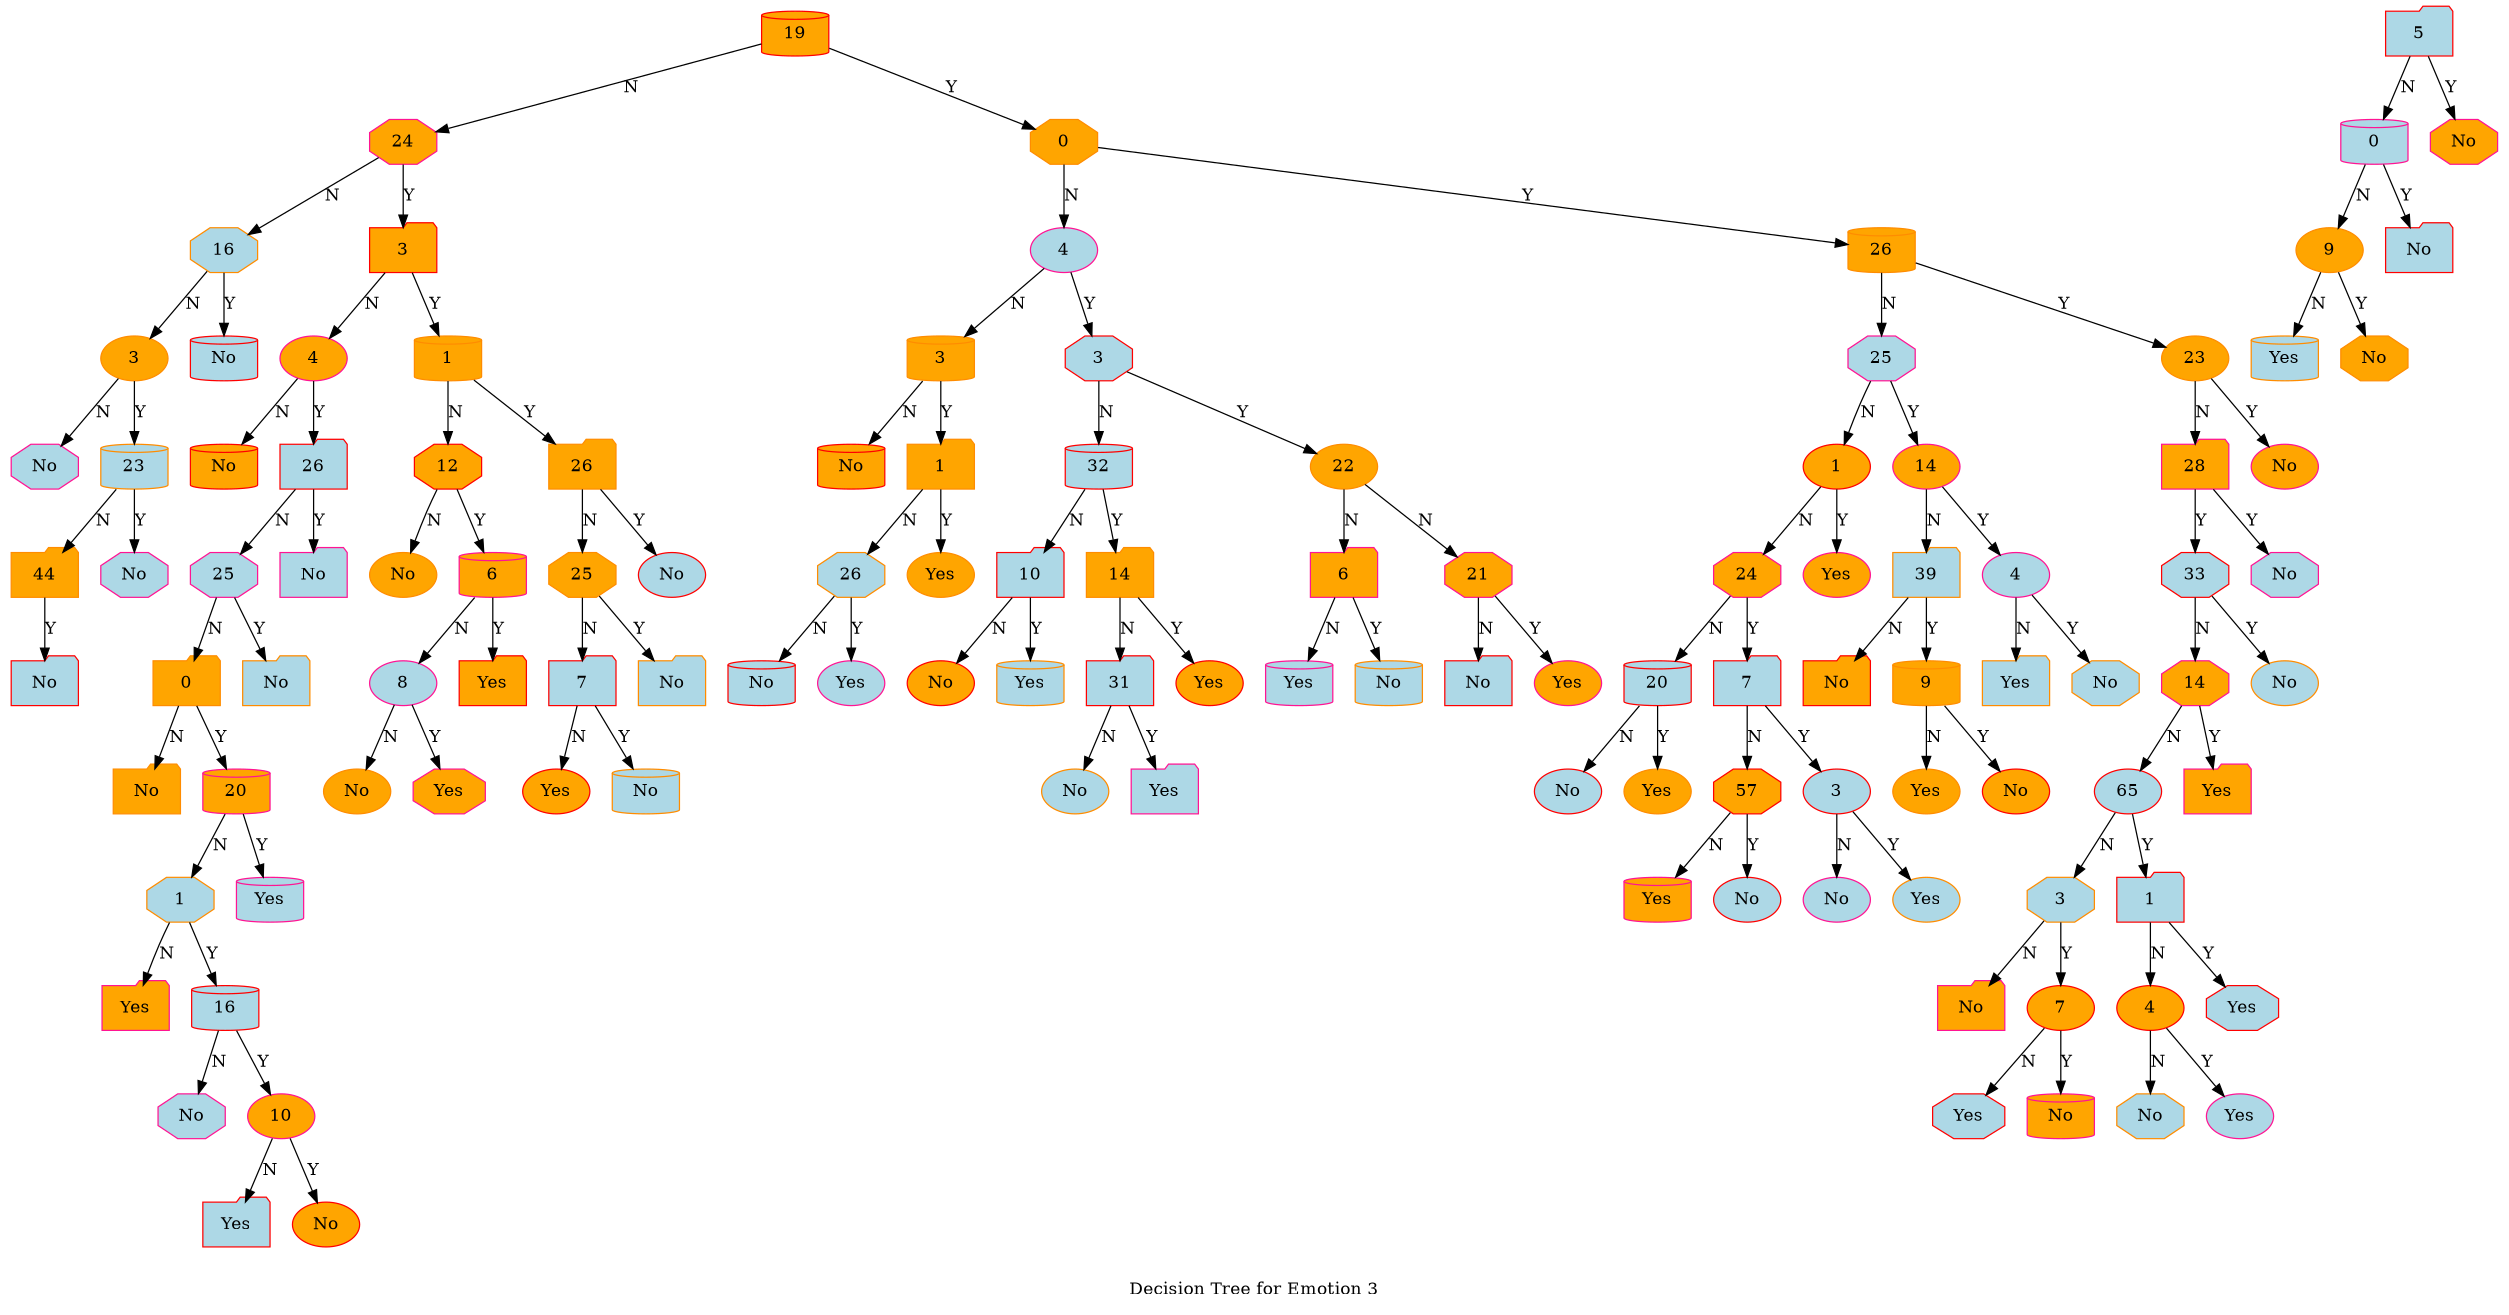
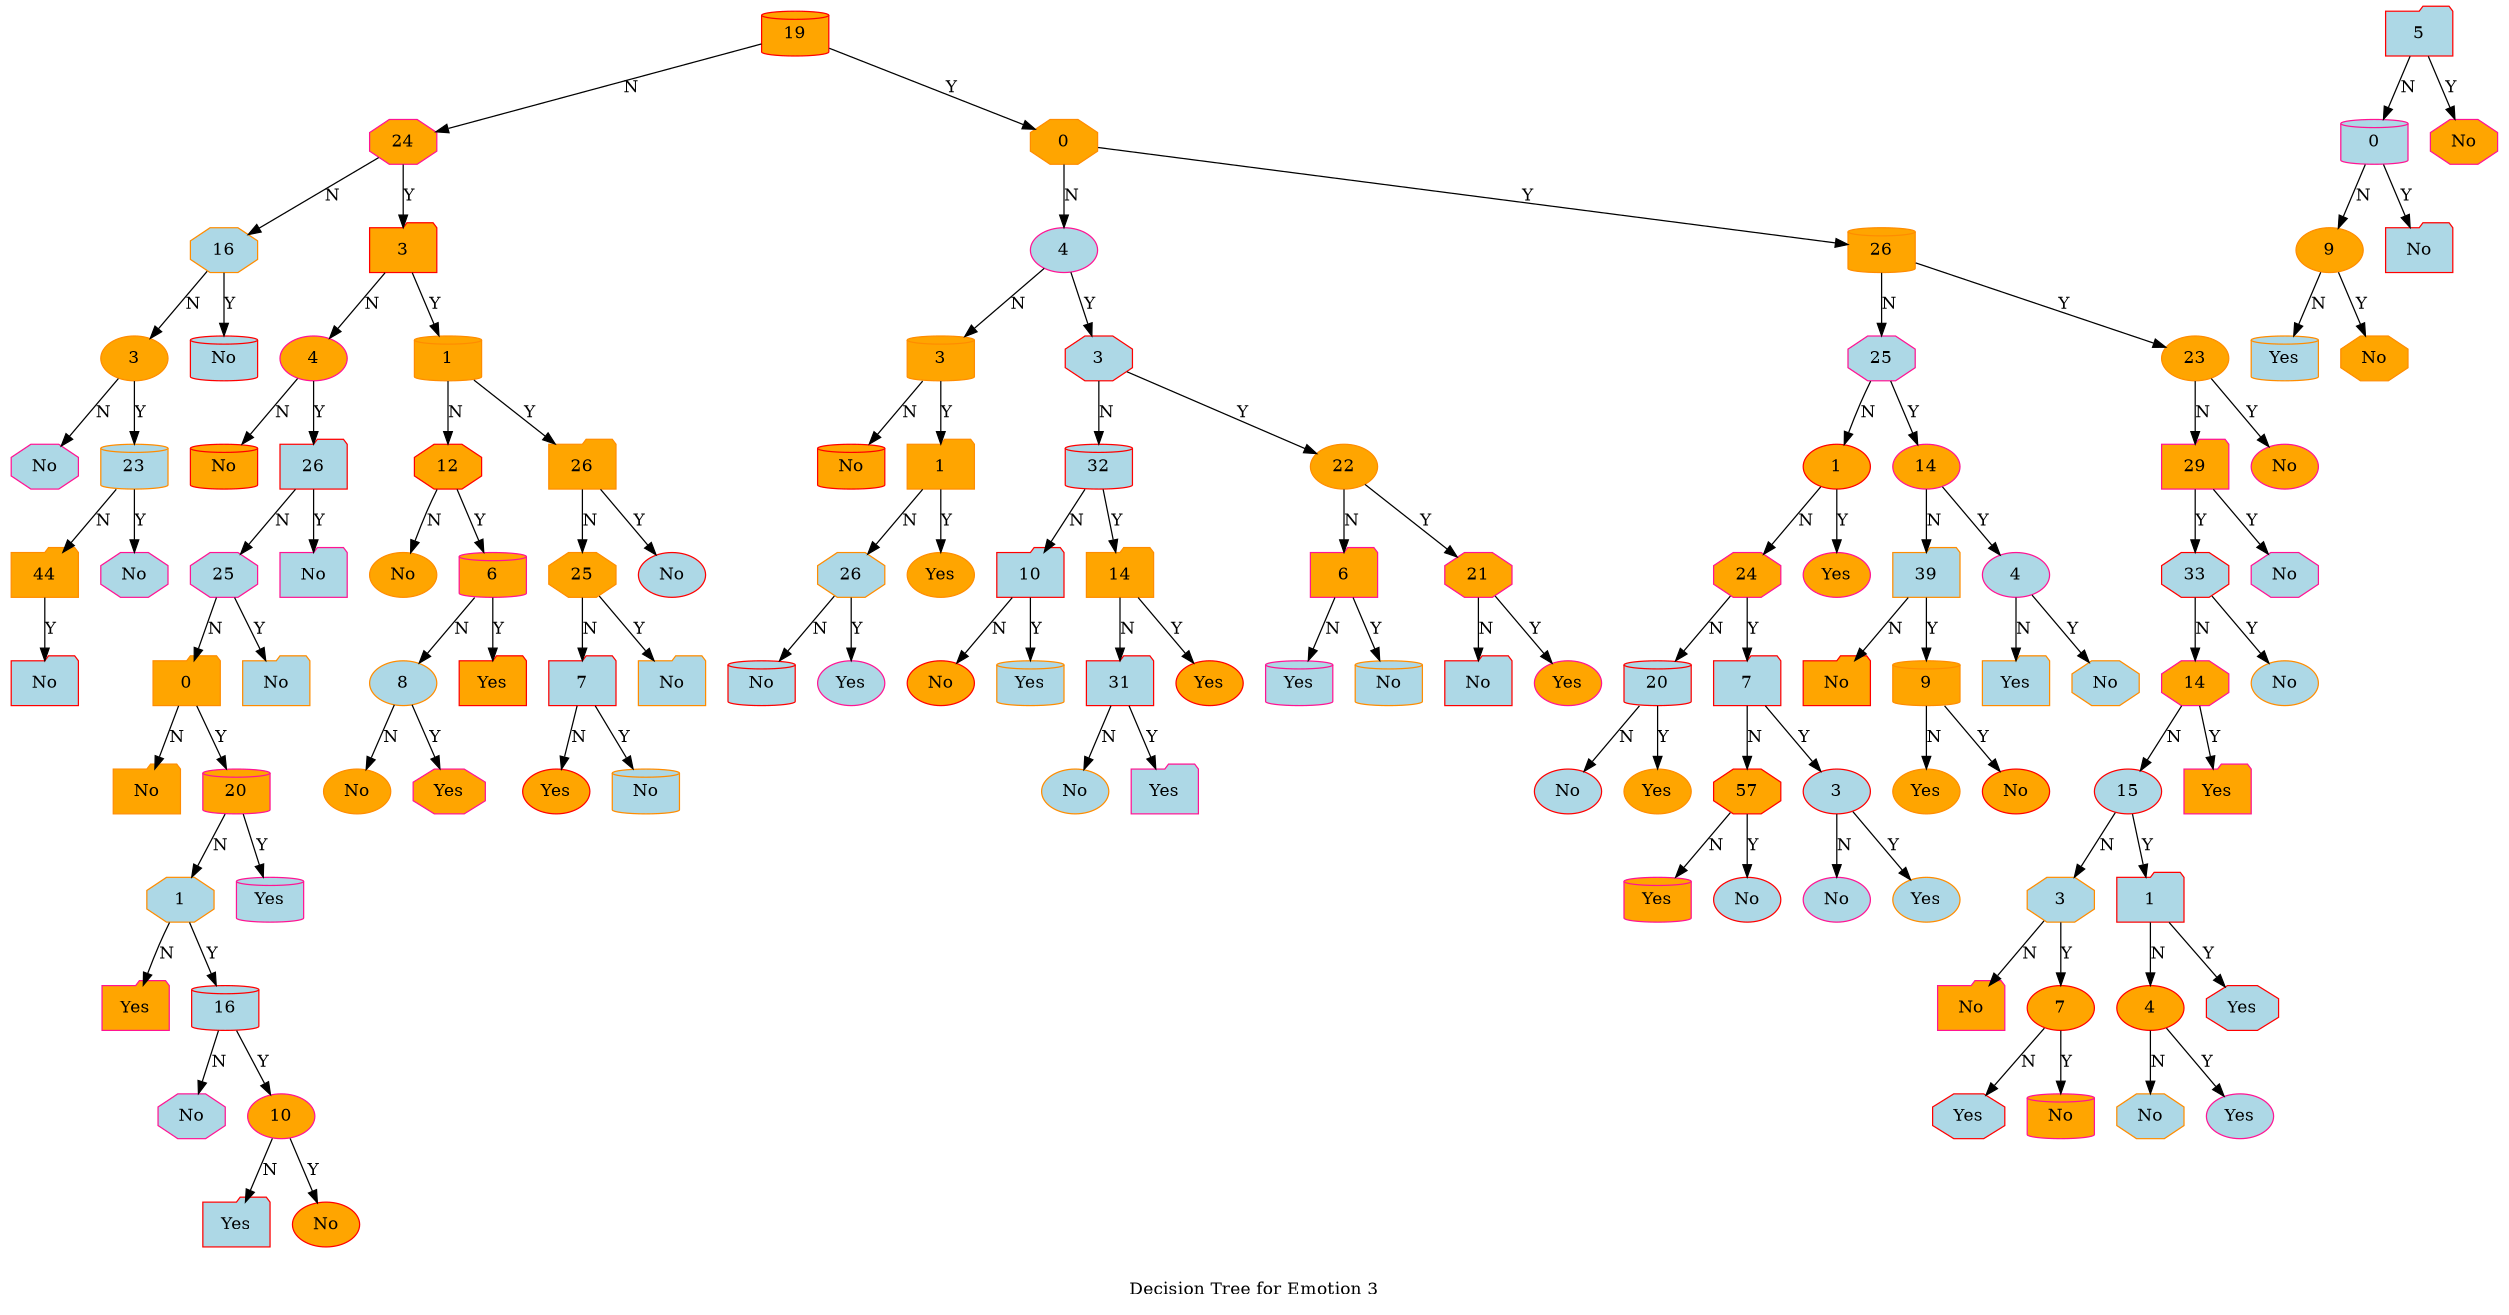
(2195, 467) -> (2195, 467)
(1426, 521) -> (1426, 521)
(403, 683) -> (403, 683)
(2128, 791) -> (2128, 791)
